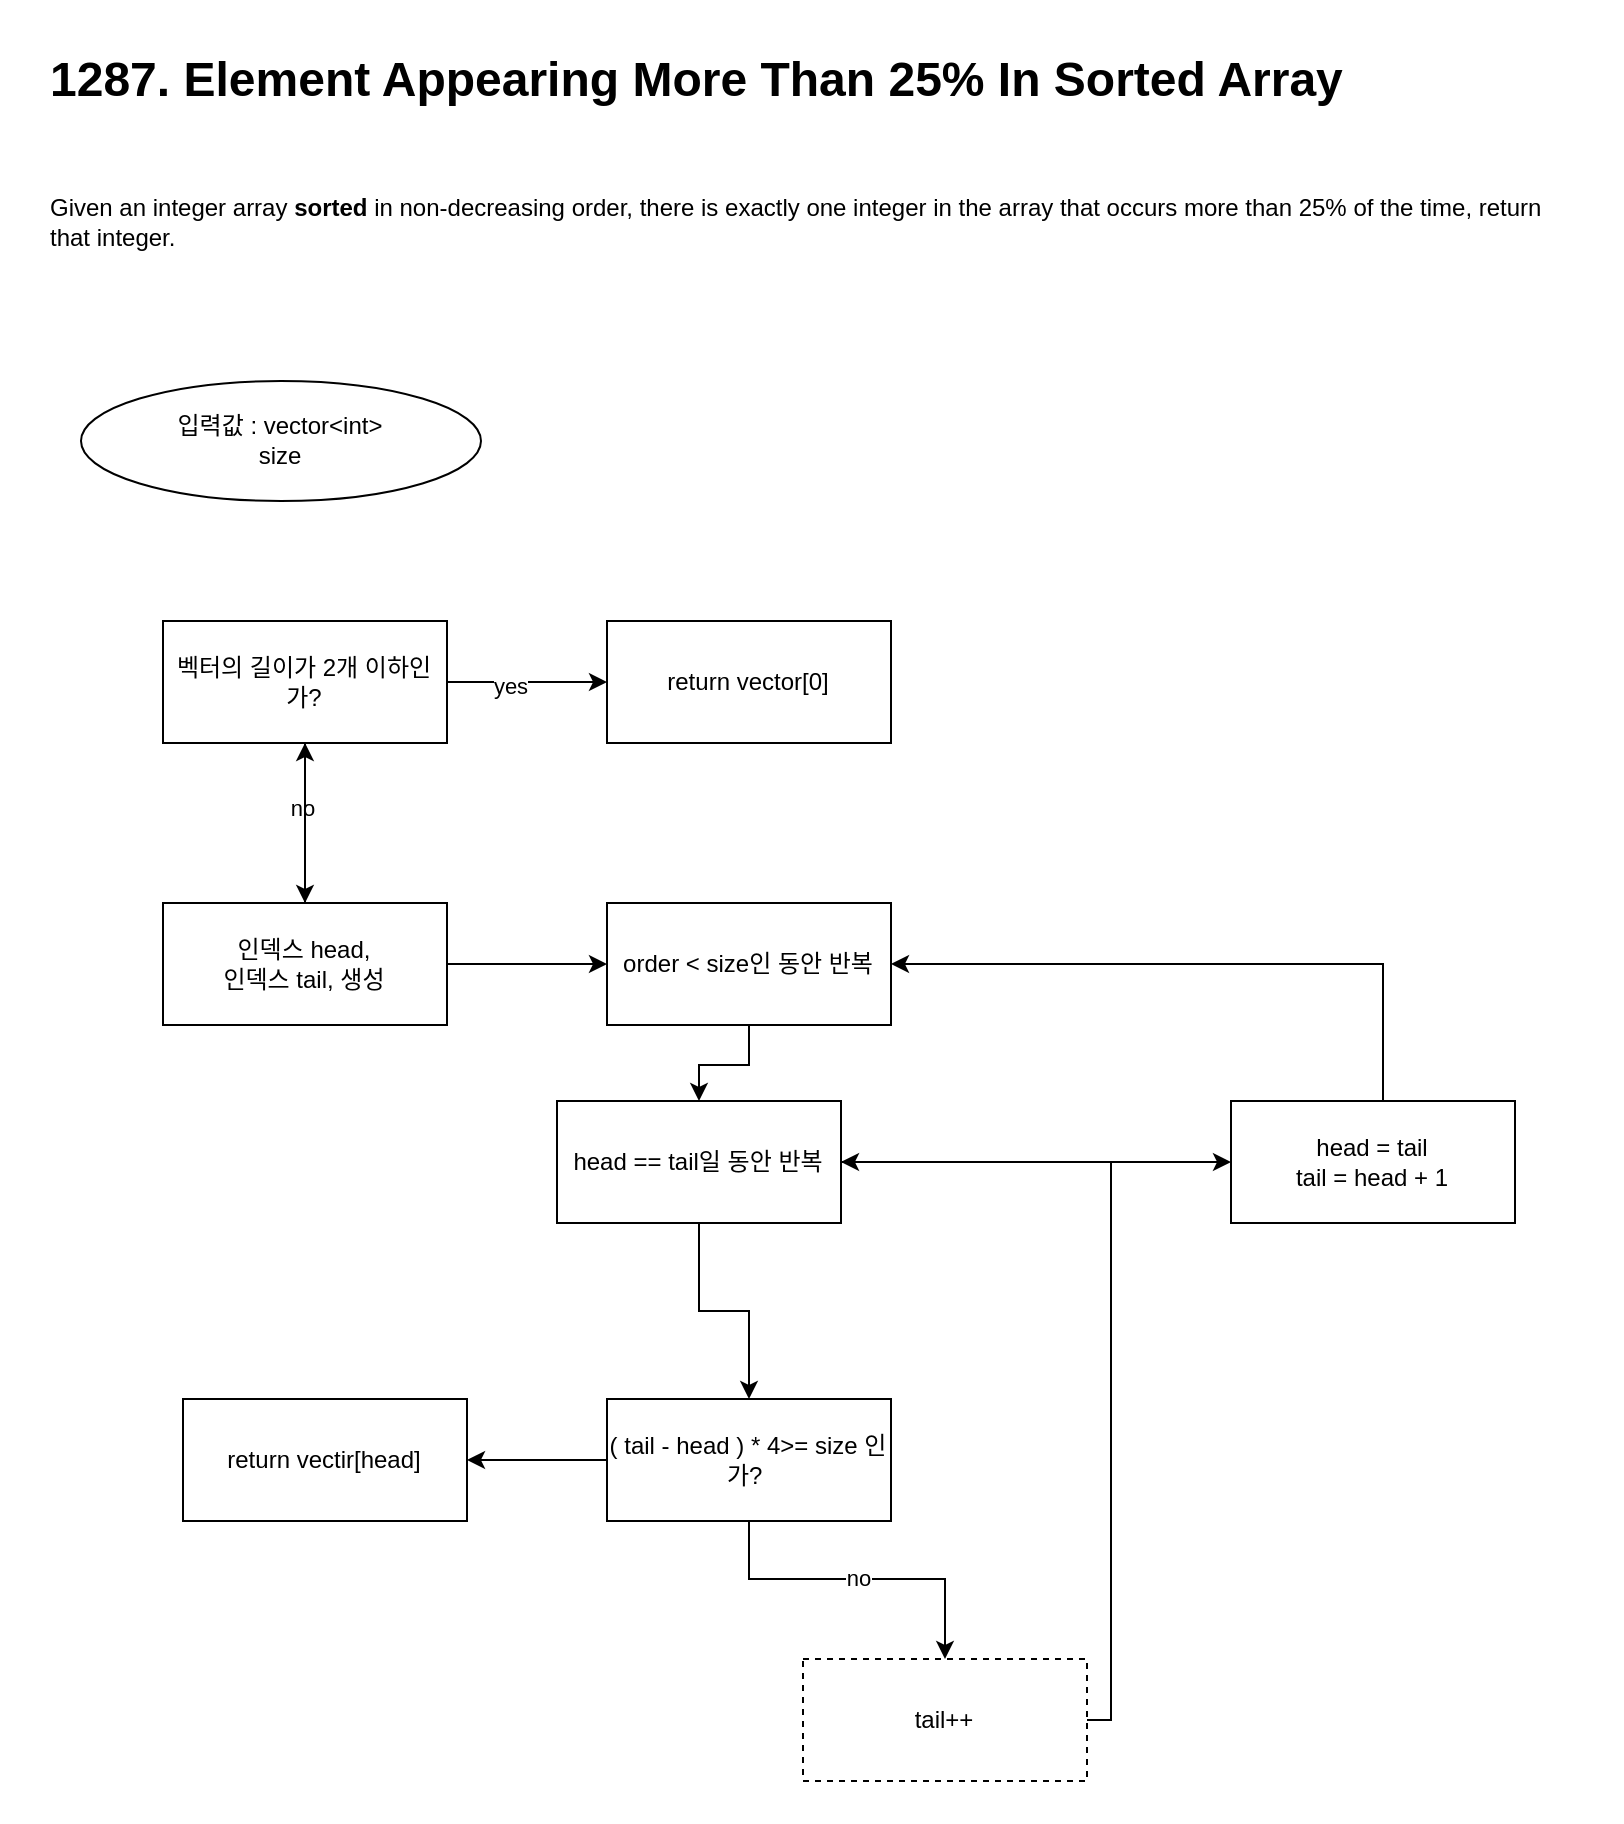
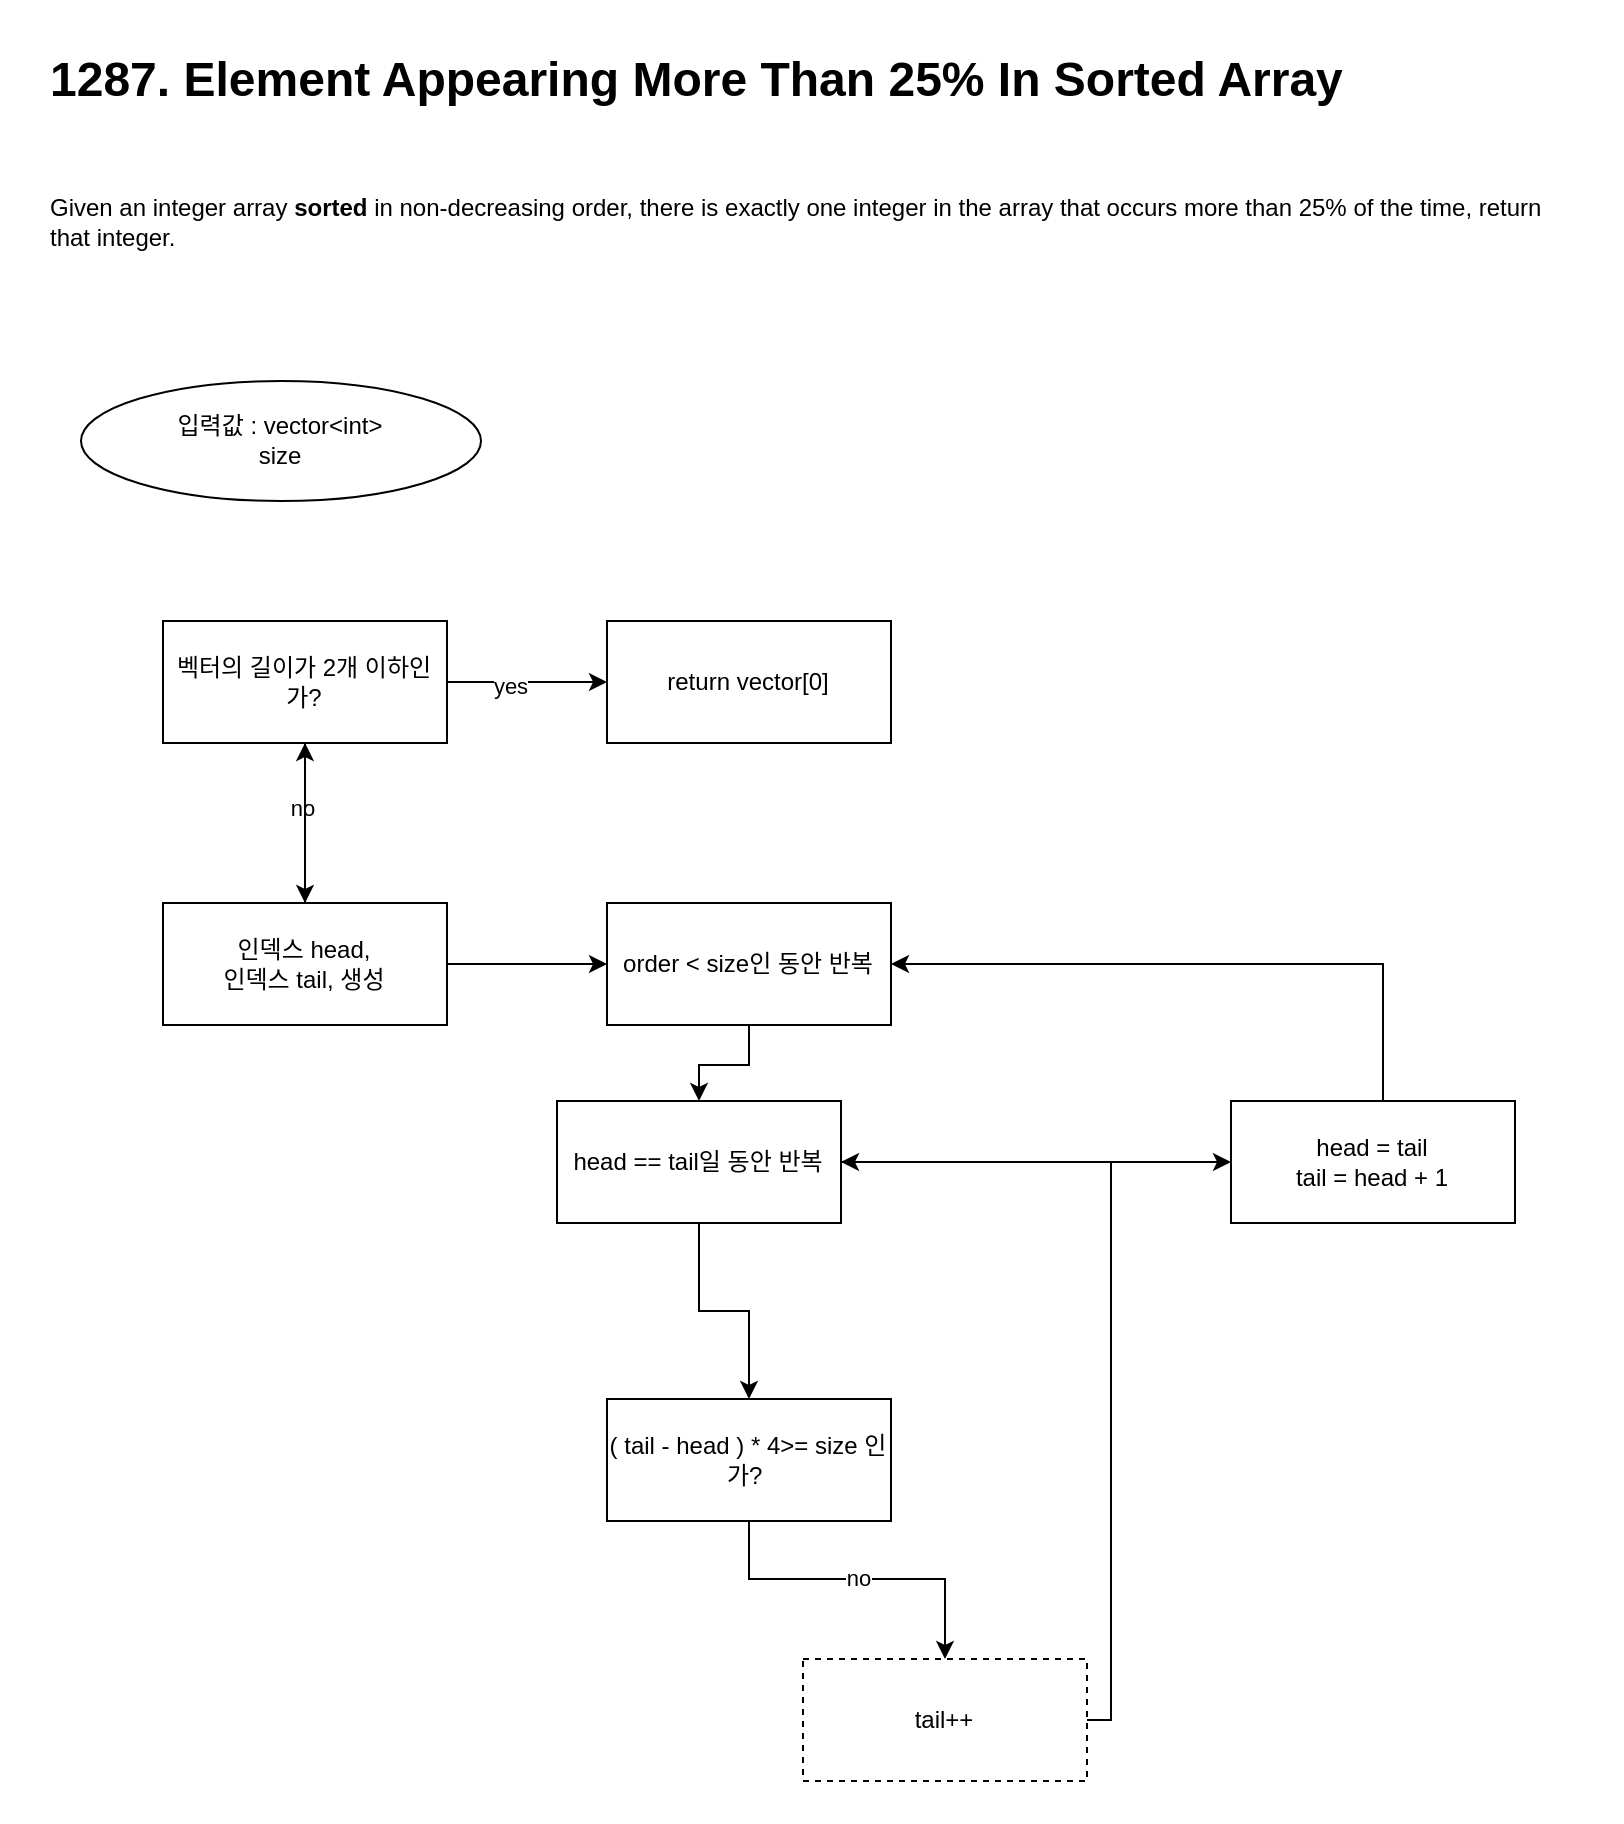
(325, 1460) -> none
(544, 1460) -> none
